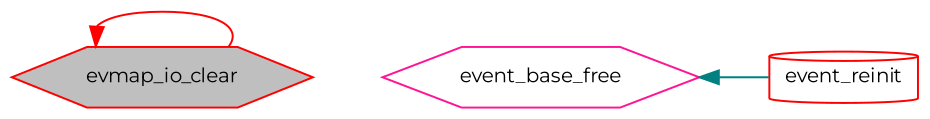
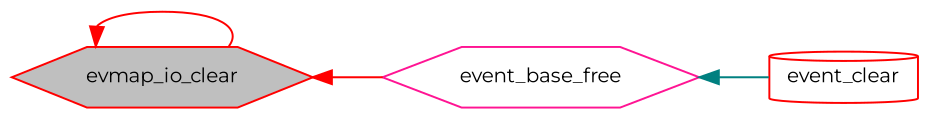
none -> (357, 77)
(844, 77) -> (844, 77)
